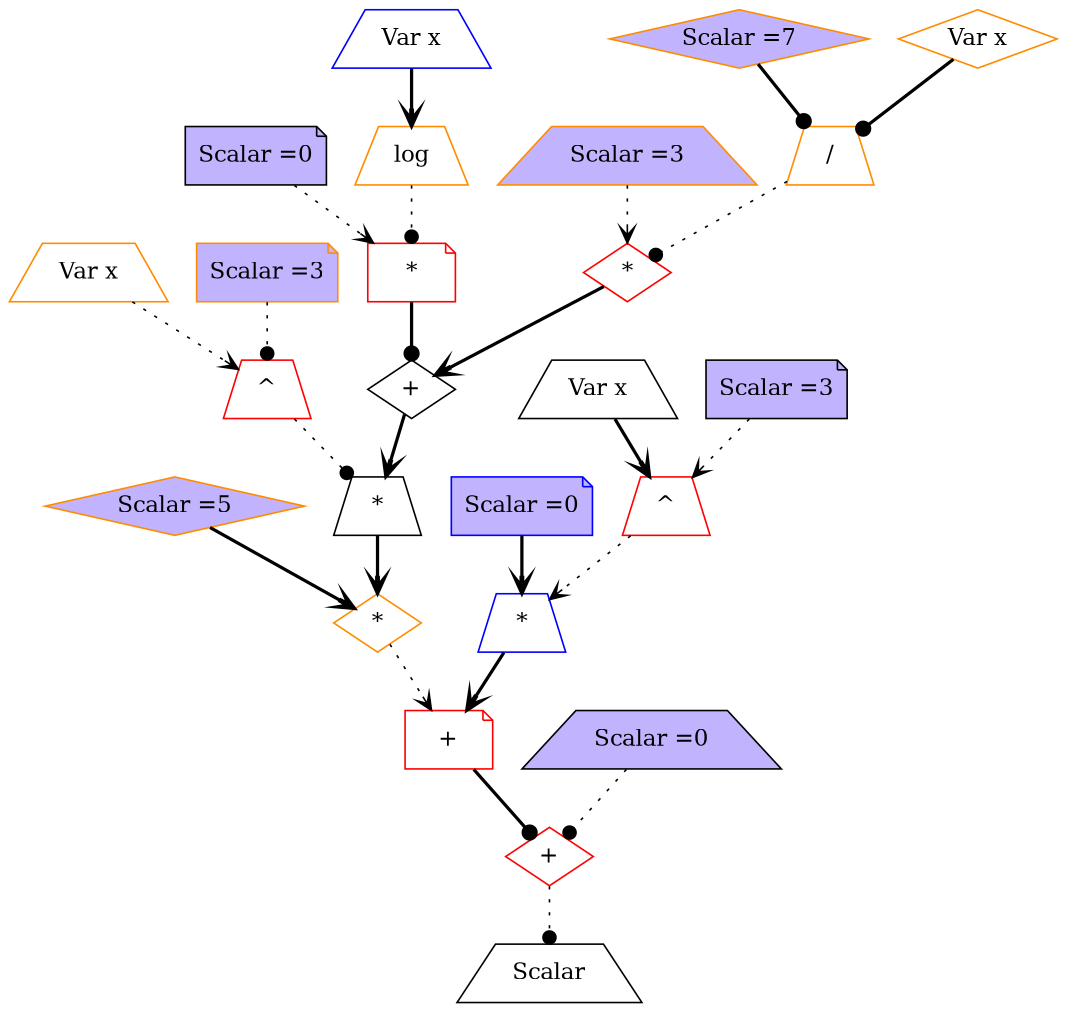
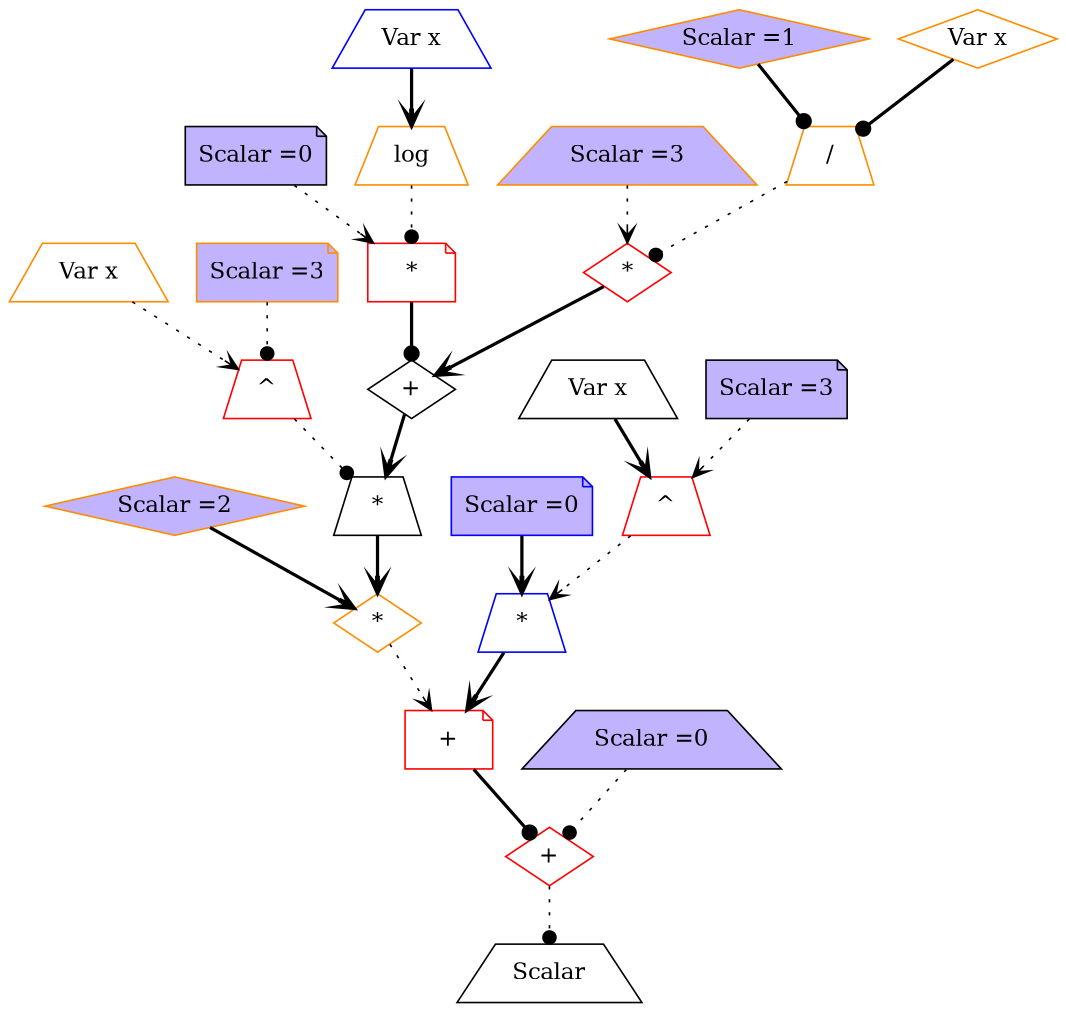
(739, 39) -> (739, 39)
(175, 506) -> (175, 506)
